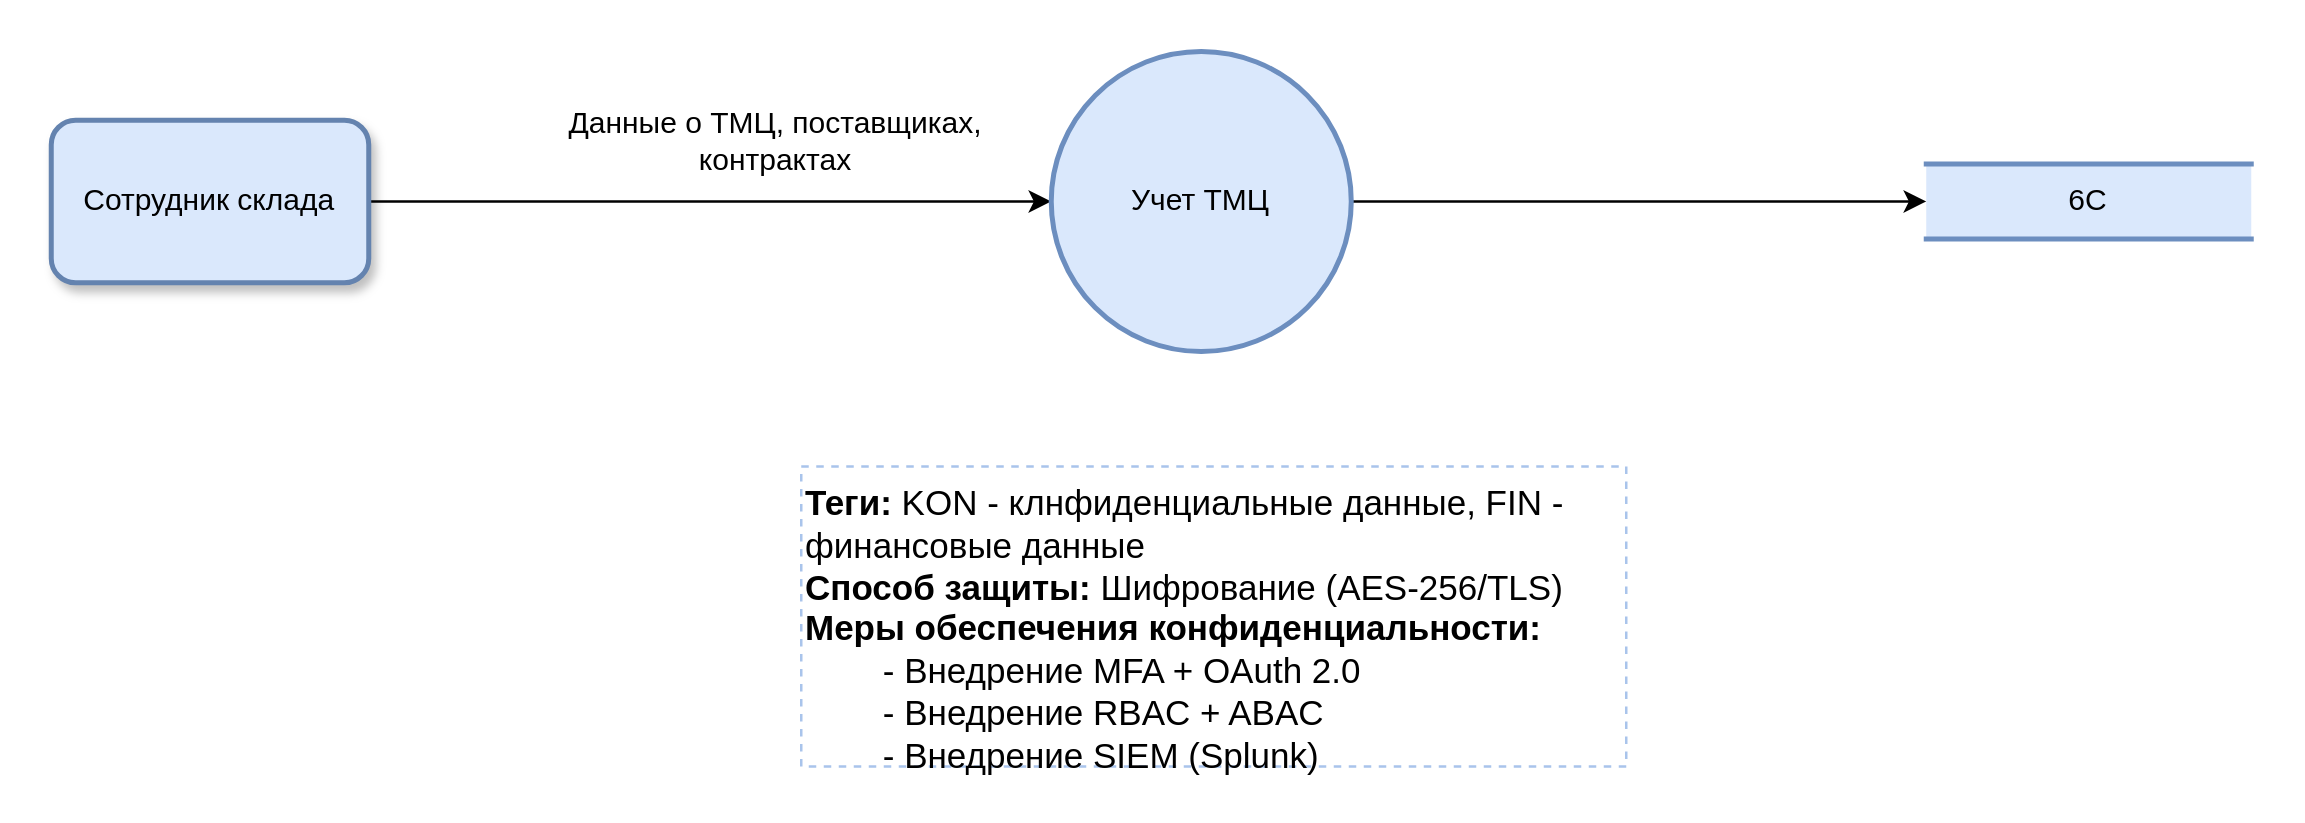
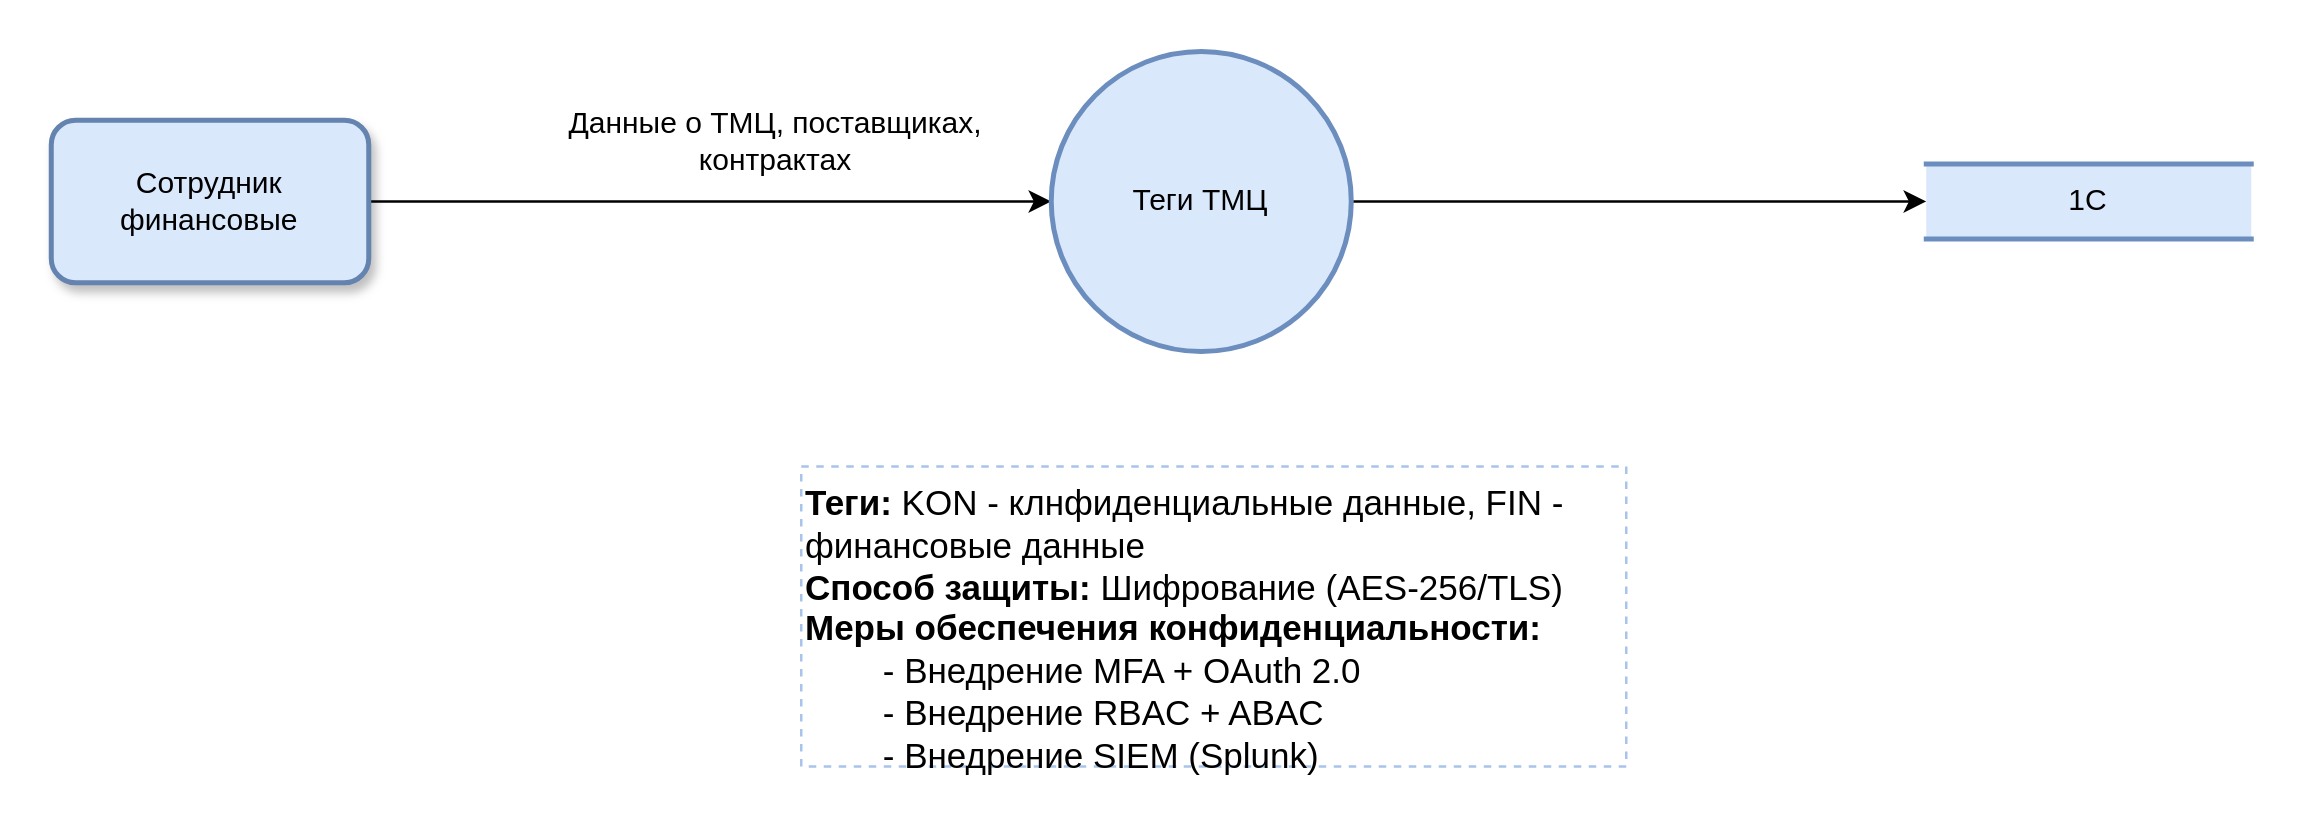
(210, 201) -> (210, 201)
(1201, 201) -> (1201, 201)
(2089, 201) -> (2089, 201)
